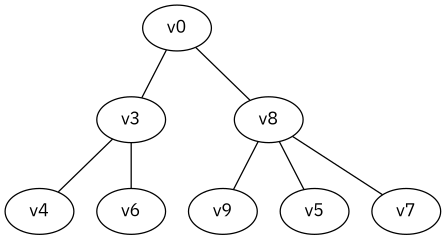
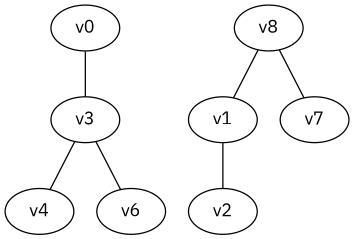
(223, 74) -> none
none -> (223, 211)
(223, 211) -> (223, 120)
(315, 211) -> none
